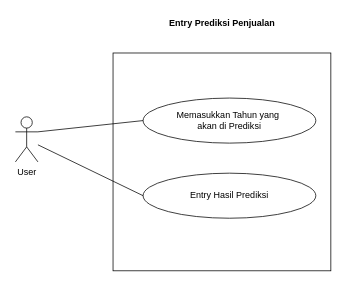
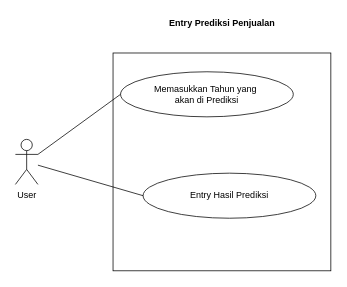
(229, 120) -> (207, 94)
(27, 139) -> (27, 162)
